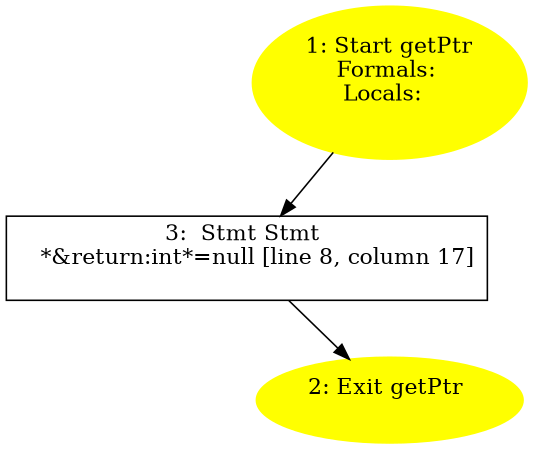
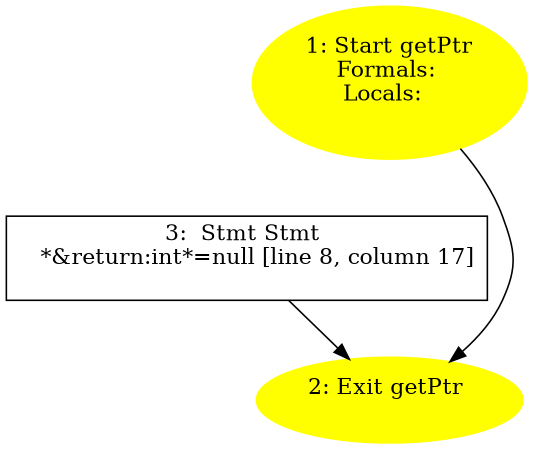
(312, 178) -> (512, 251)
